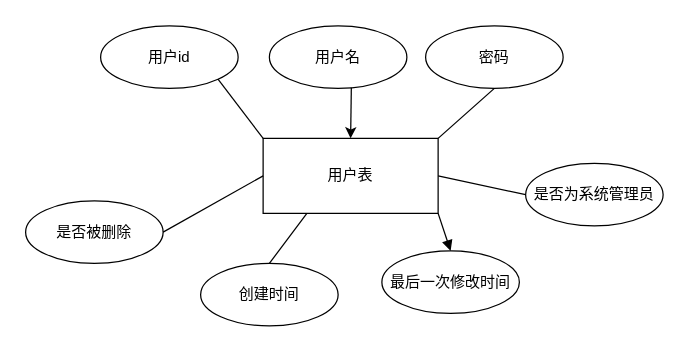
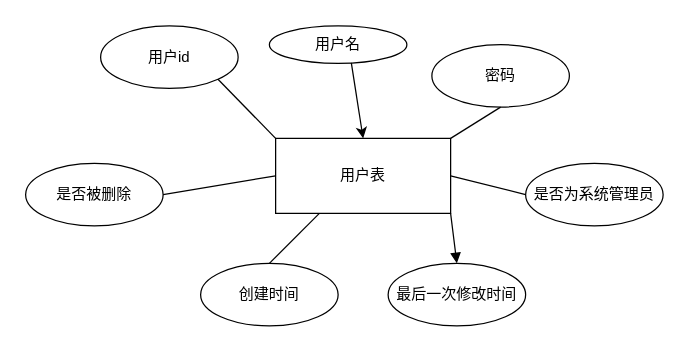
(338, 57) -> (338, 44)
(494, 57) -> (501, 76)
(351, 176) -> (363, 176)
(94, 232) -> (94, 194)
(451, 282) -> (457, 294)
